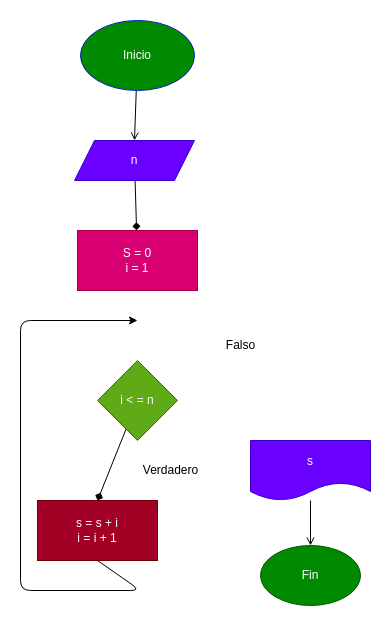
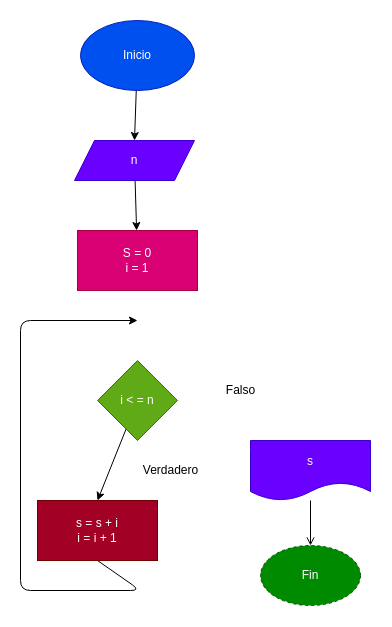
(138, 56) -> (138, 56)
(135, 134) -> (135, 132)
(136, 221) -> (136, 222)
(241, 346) -> (241, 391)
(101, 492) -> (101, 493)
(311, 576) -> (311, 576)
